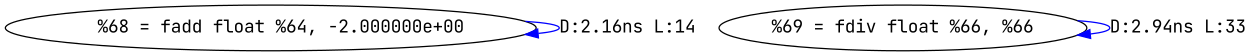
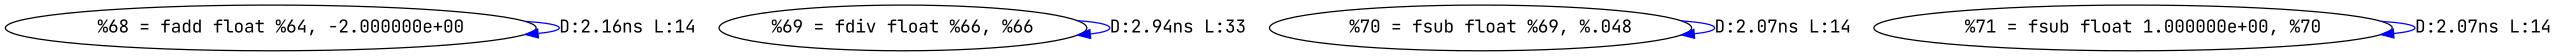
none -> (1481, 28)
none -> (2133, 28)
